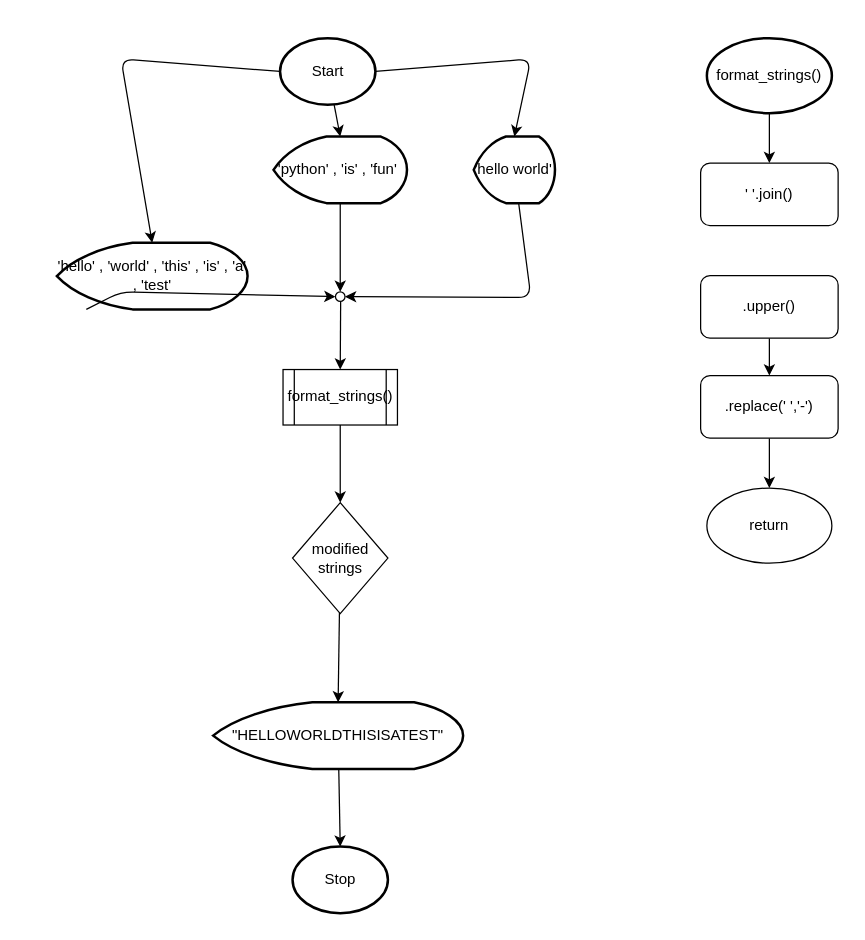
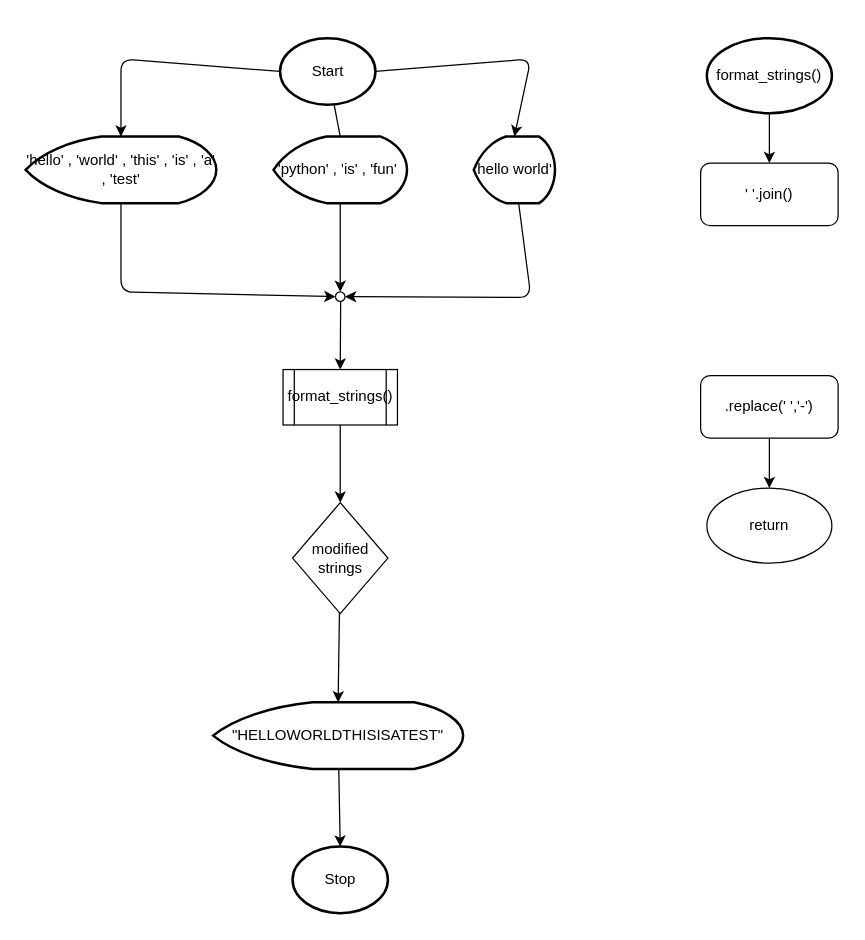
(338, 127) -> (339, 130)
(152, 276) -> (121, 170)
(769, 307) -> none
(769, 352) -> none
